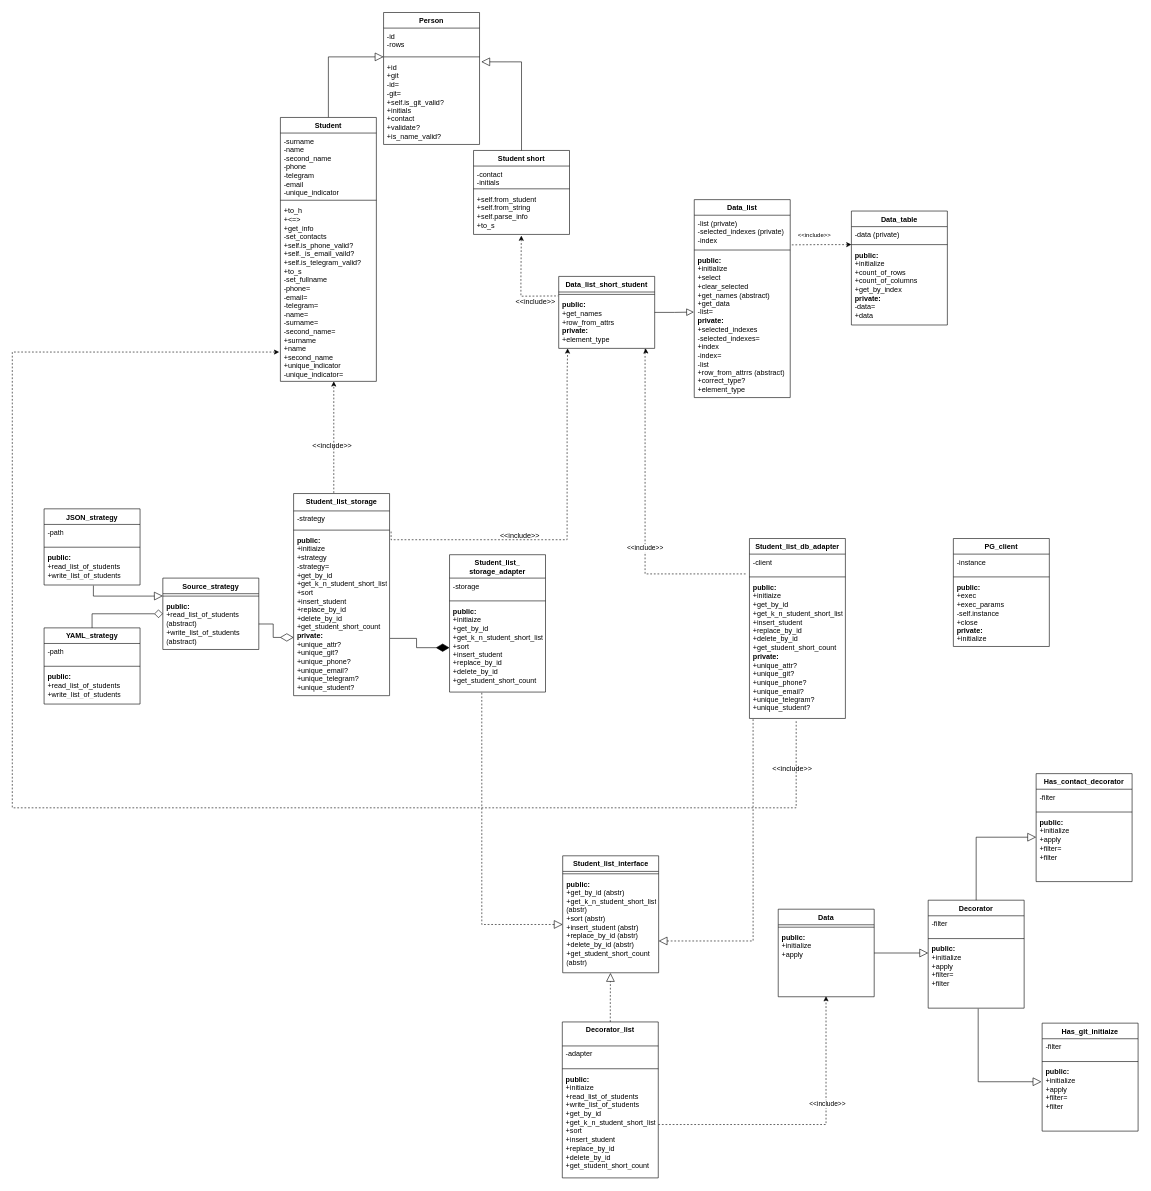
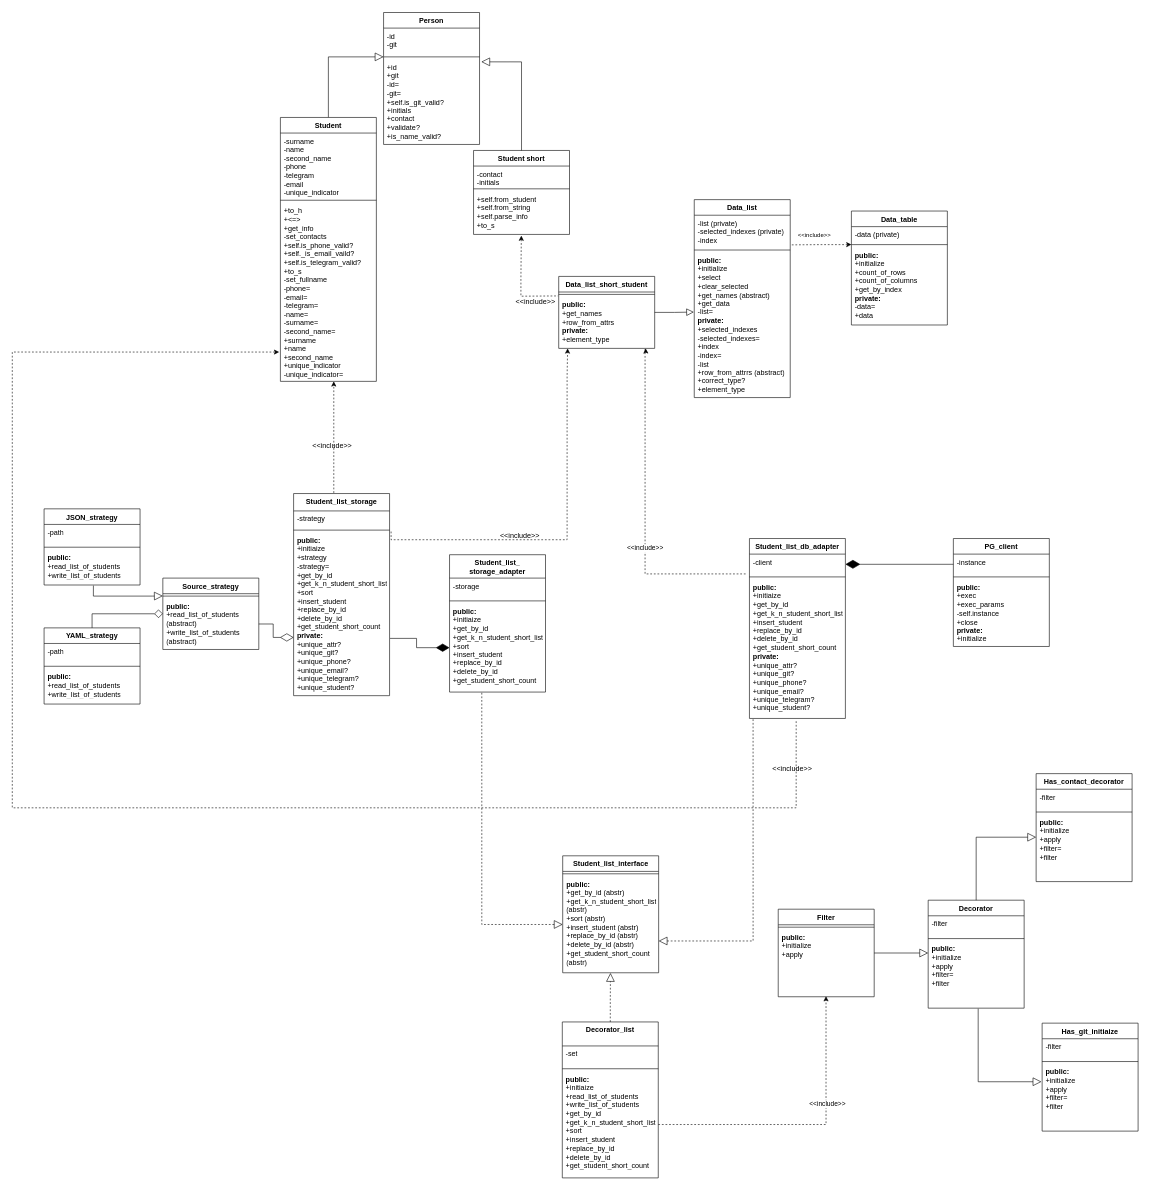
(397, 41) -> (394, 41)
none -> (860, 564)
(827, 918) -> (827, 918)
(582, 1055) -> (574, 1055)
